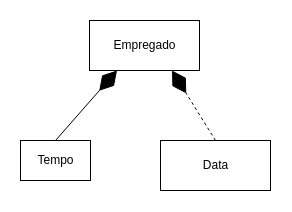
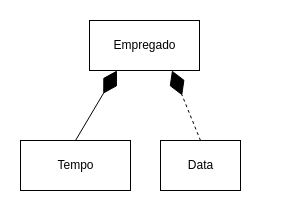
(56, 161) -> (76, 166)
(216, 166) -> (201, 166)
